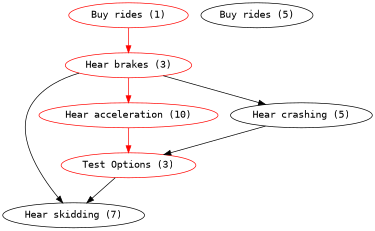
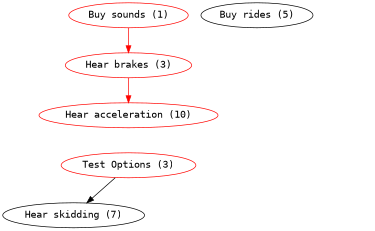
(128, 15) -> (128, 15)
(301, 115) -> none
(25, 126) -> none
(128, 137) -> none
